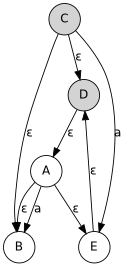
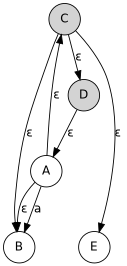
(118, 133) -> (118, 133)
(89, 176) -> none
(68, 205) -> (51, 99)
